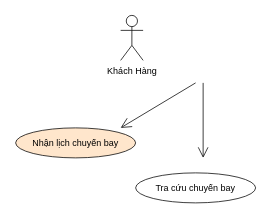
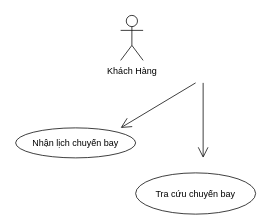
(75, 143) -> (75, 143)
(195, 188) -> (195, 194)
